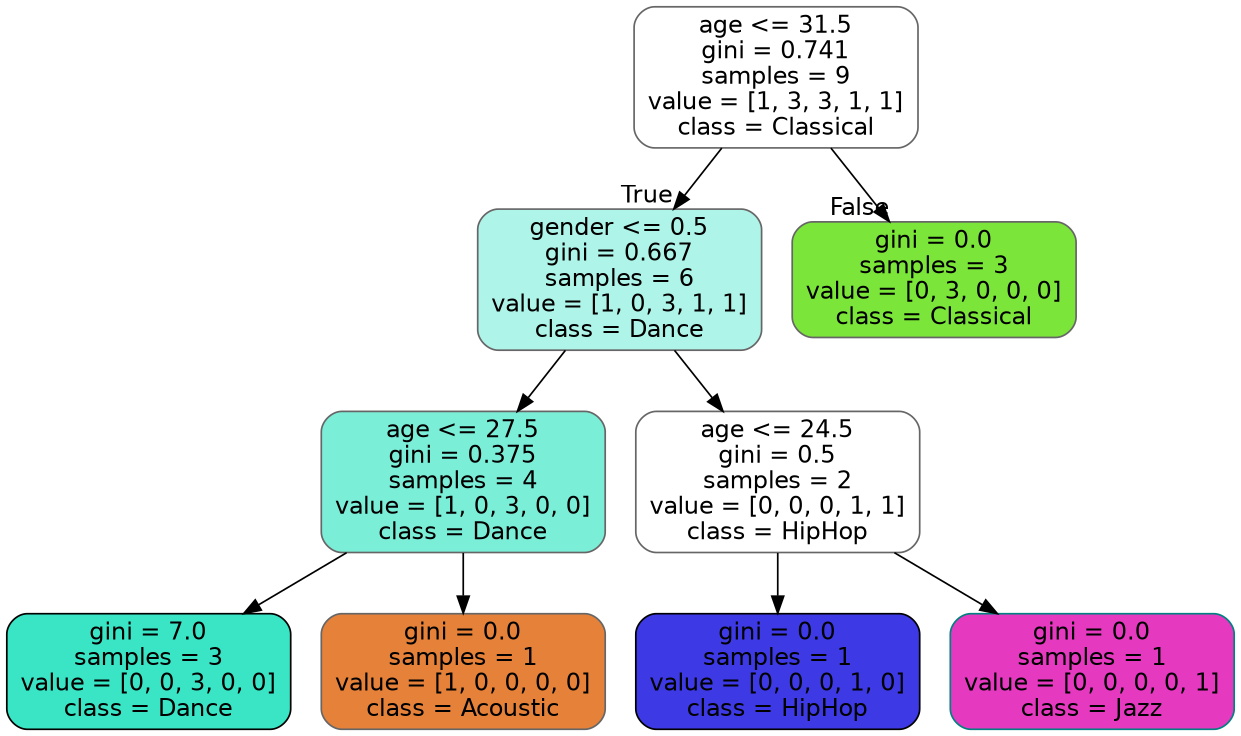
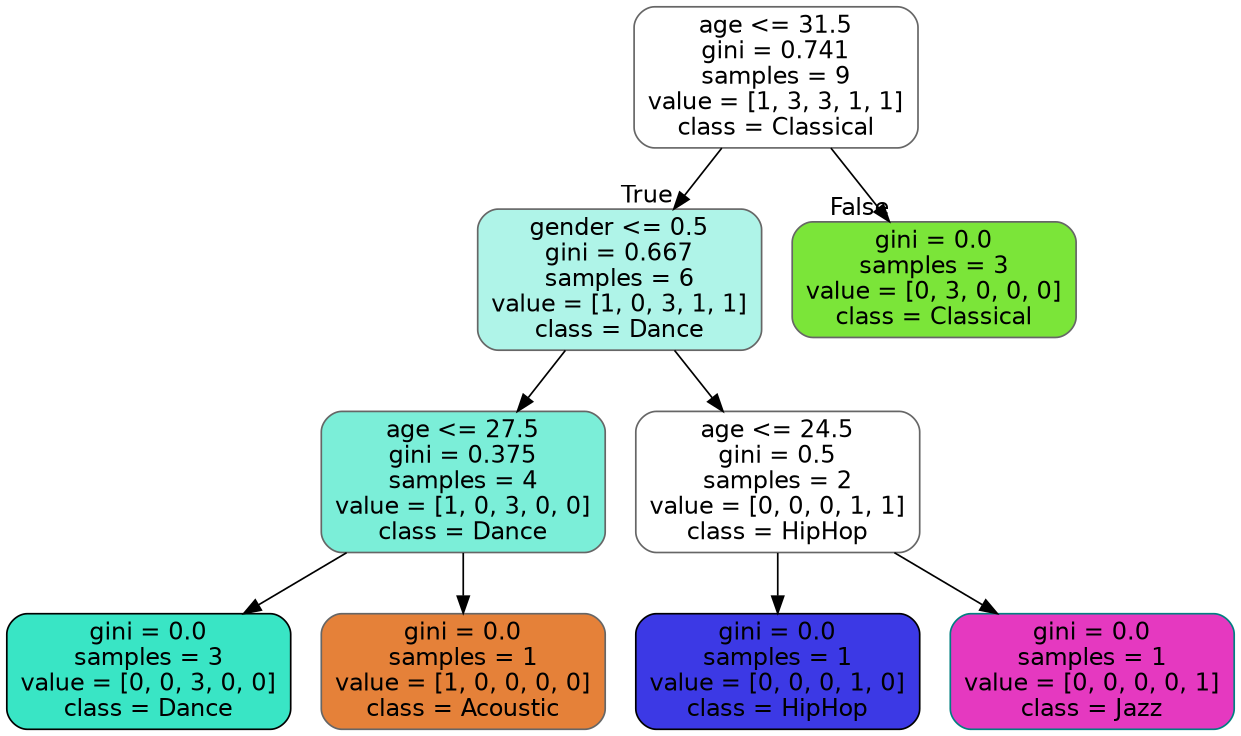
(149, 672) -> (149, 672)
